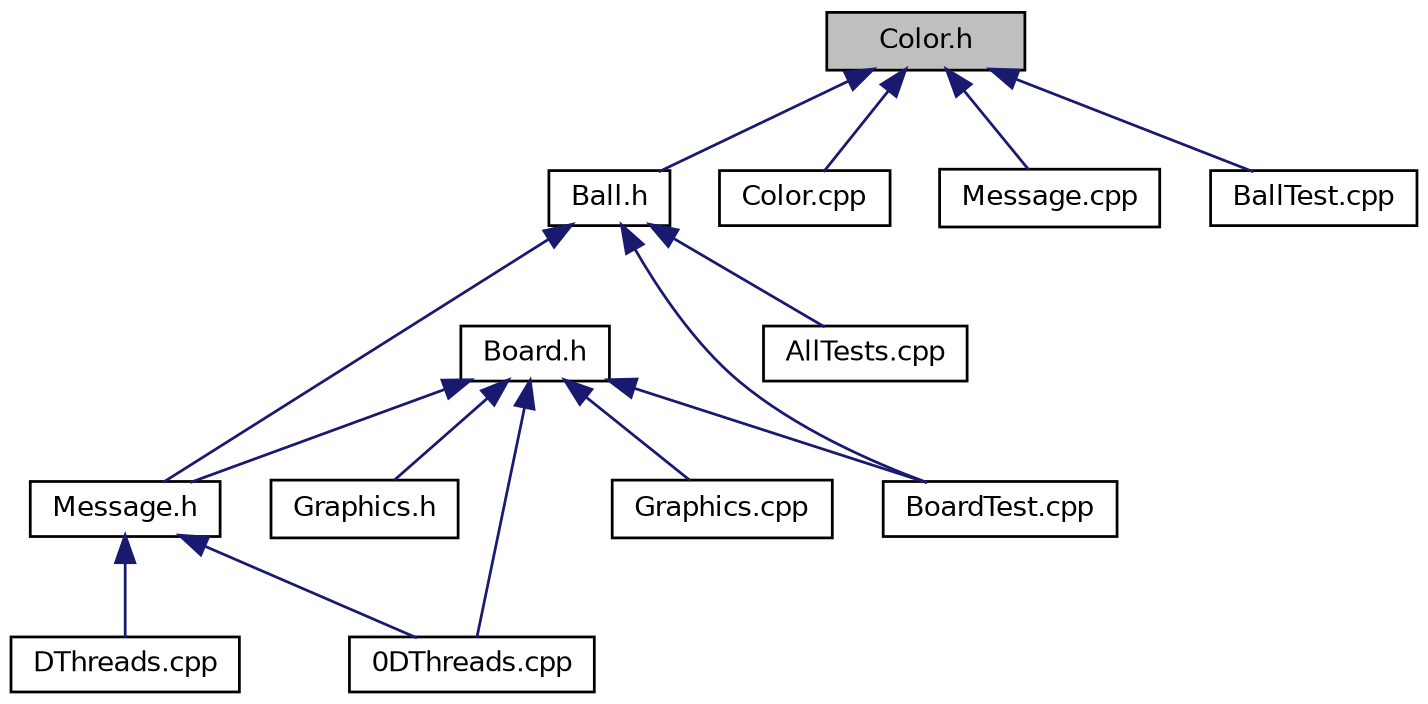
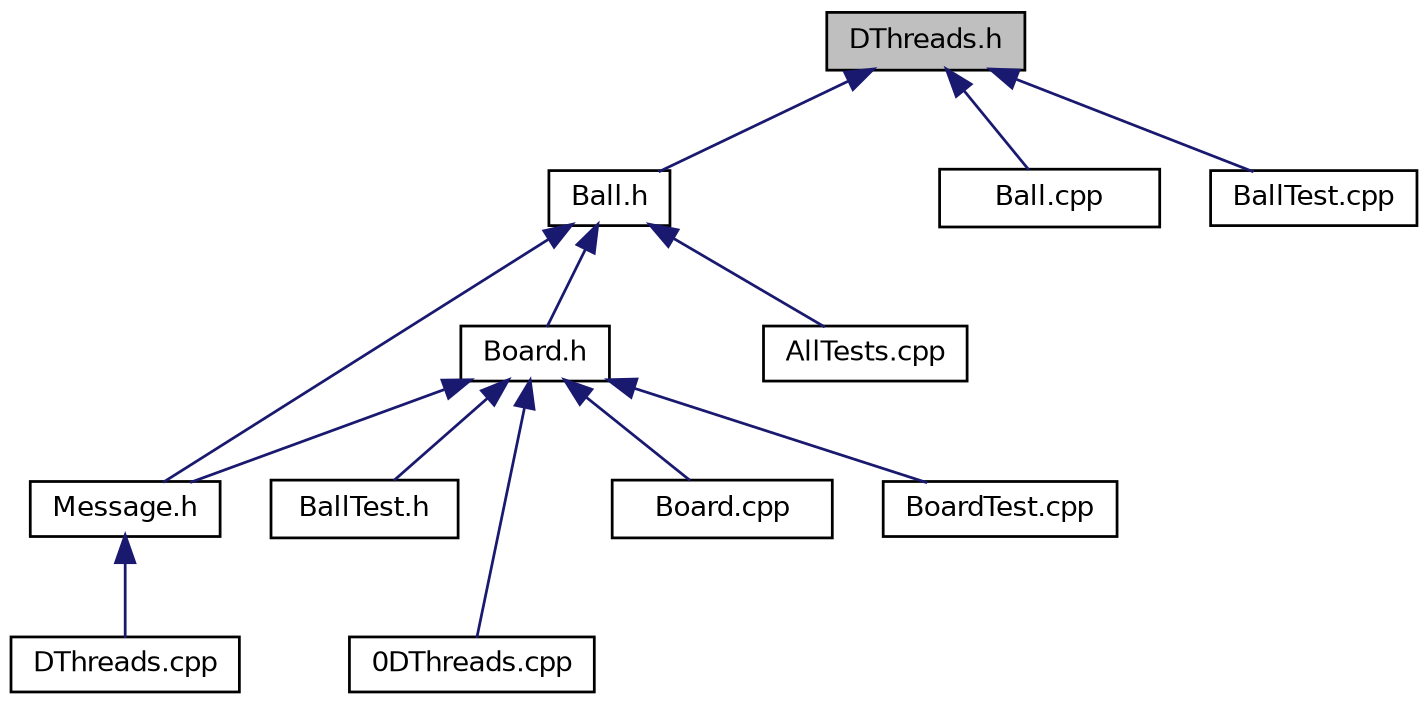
(926, 41) -> (926, 41)
(805, 198) -> none
(1050, 198) -> (1050, 198)
(757, 395) -> (566, 288)
(365, 509) -> (365, 509)
(722, 509) -> (722, 509)
(311, 592) -> none
